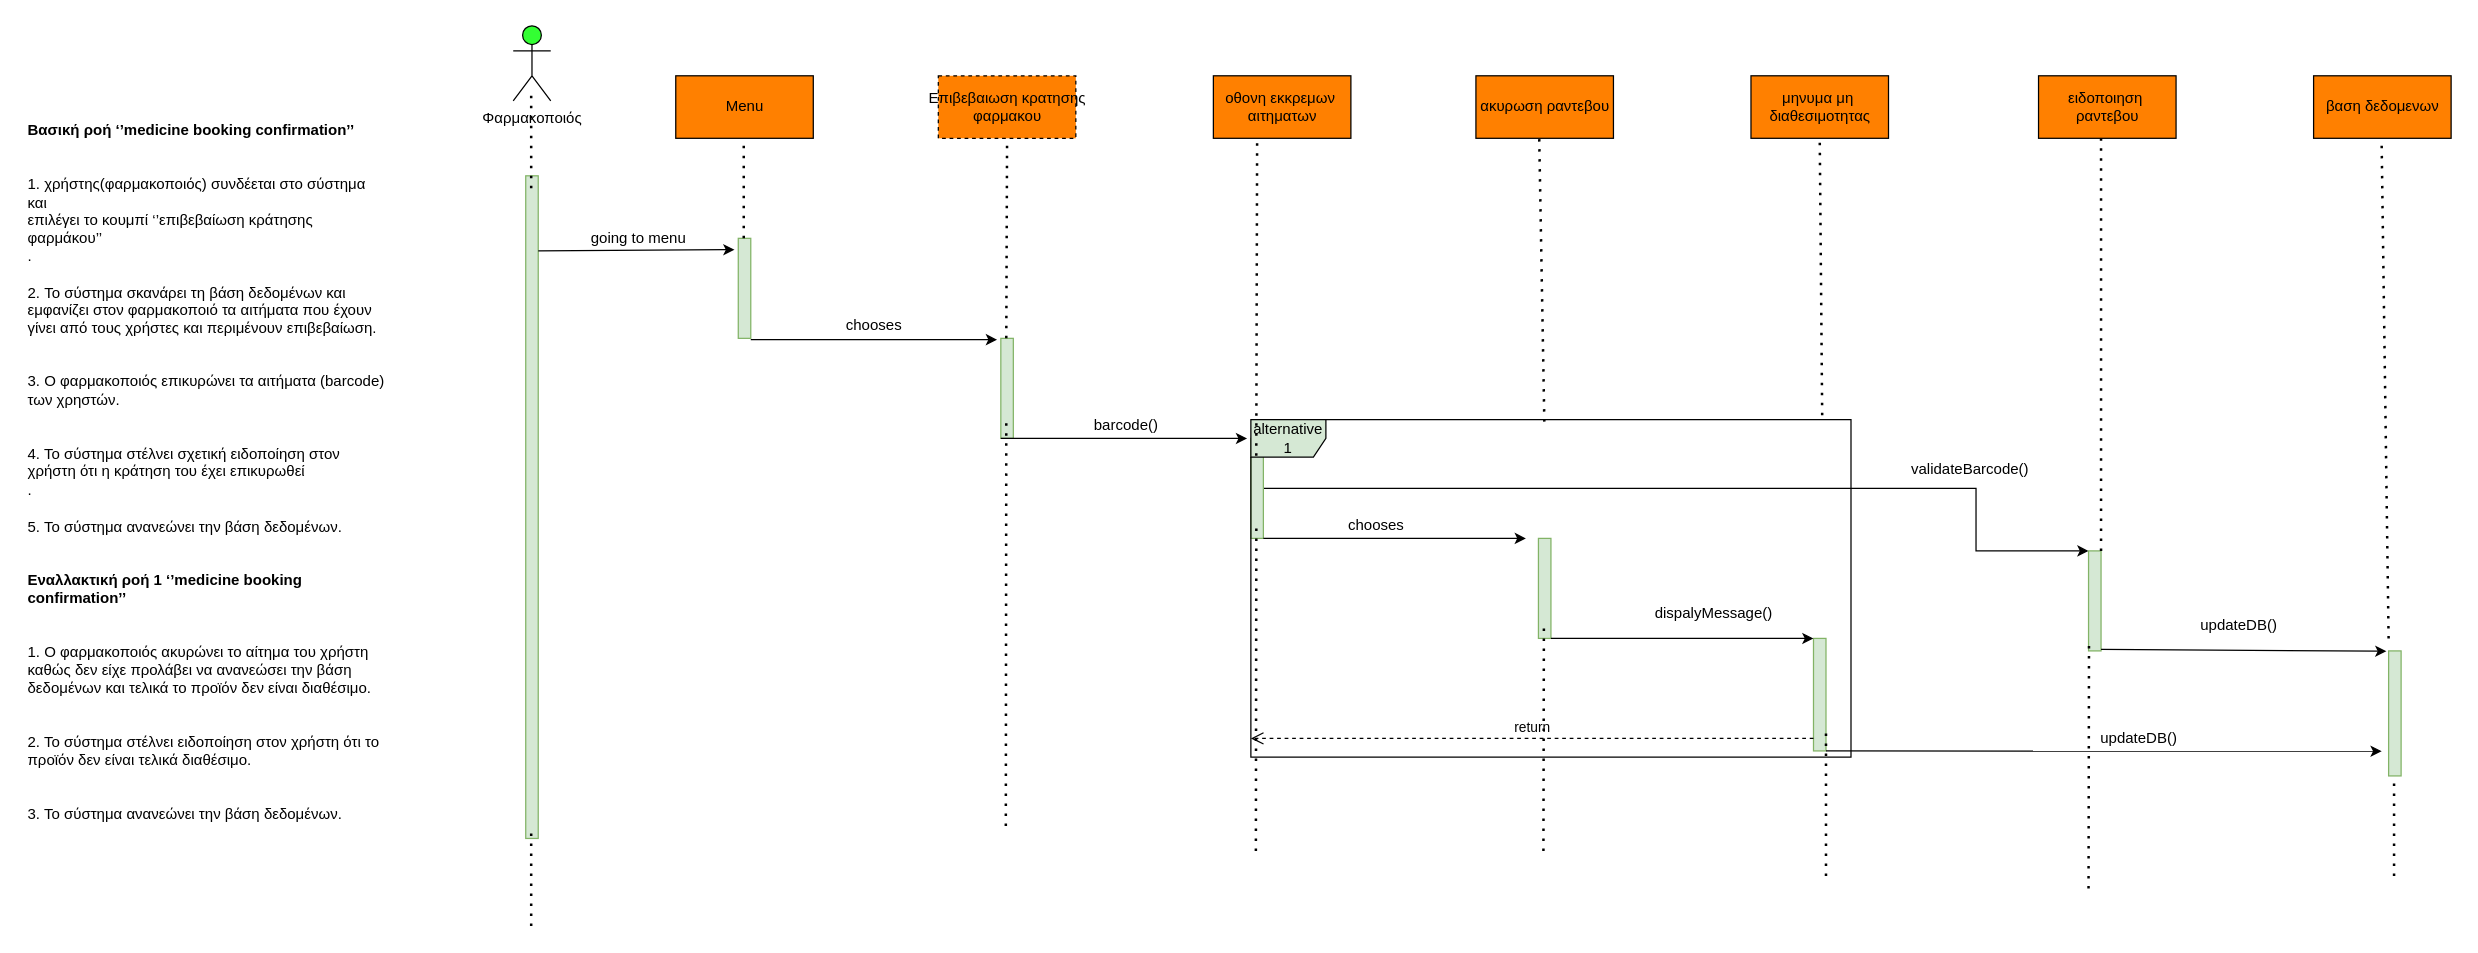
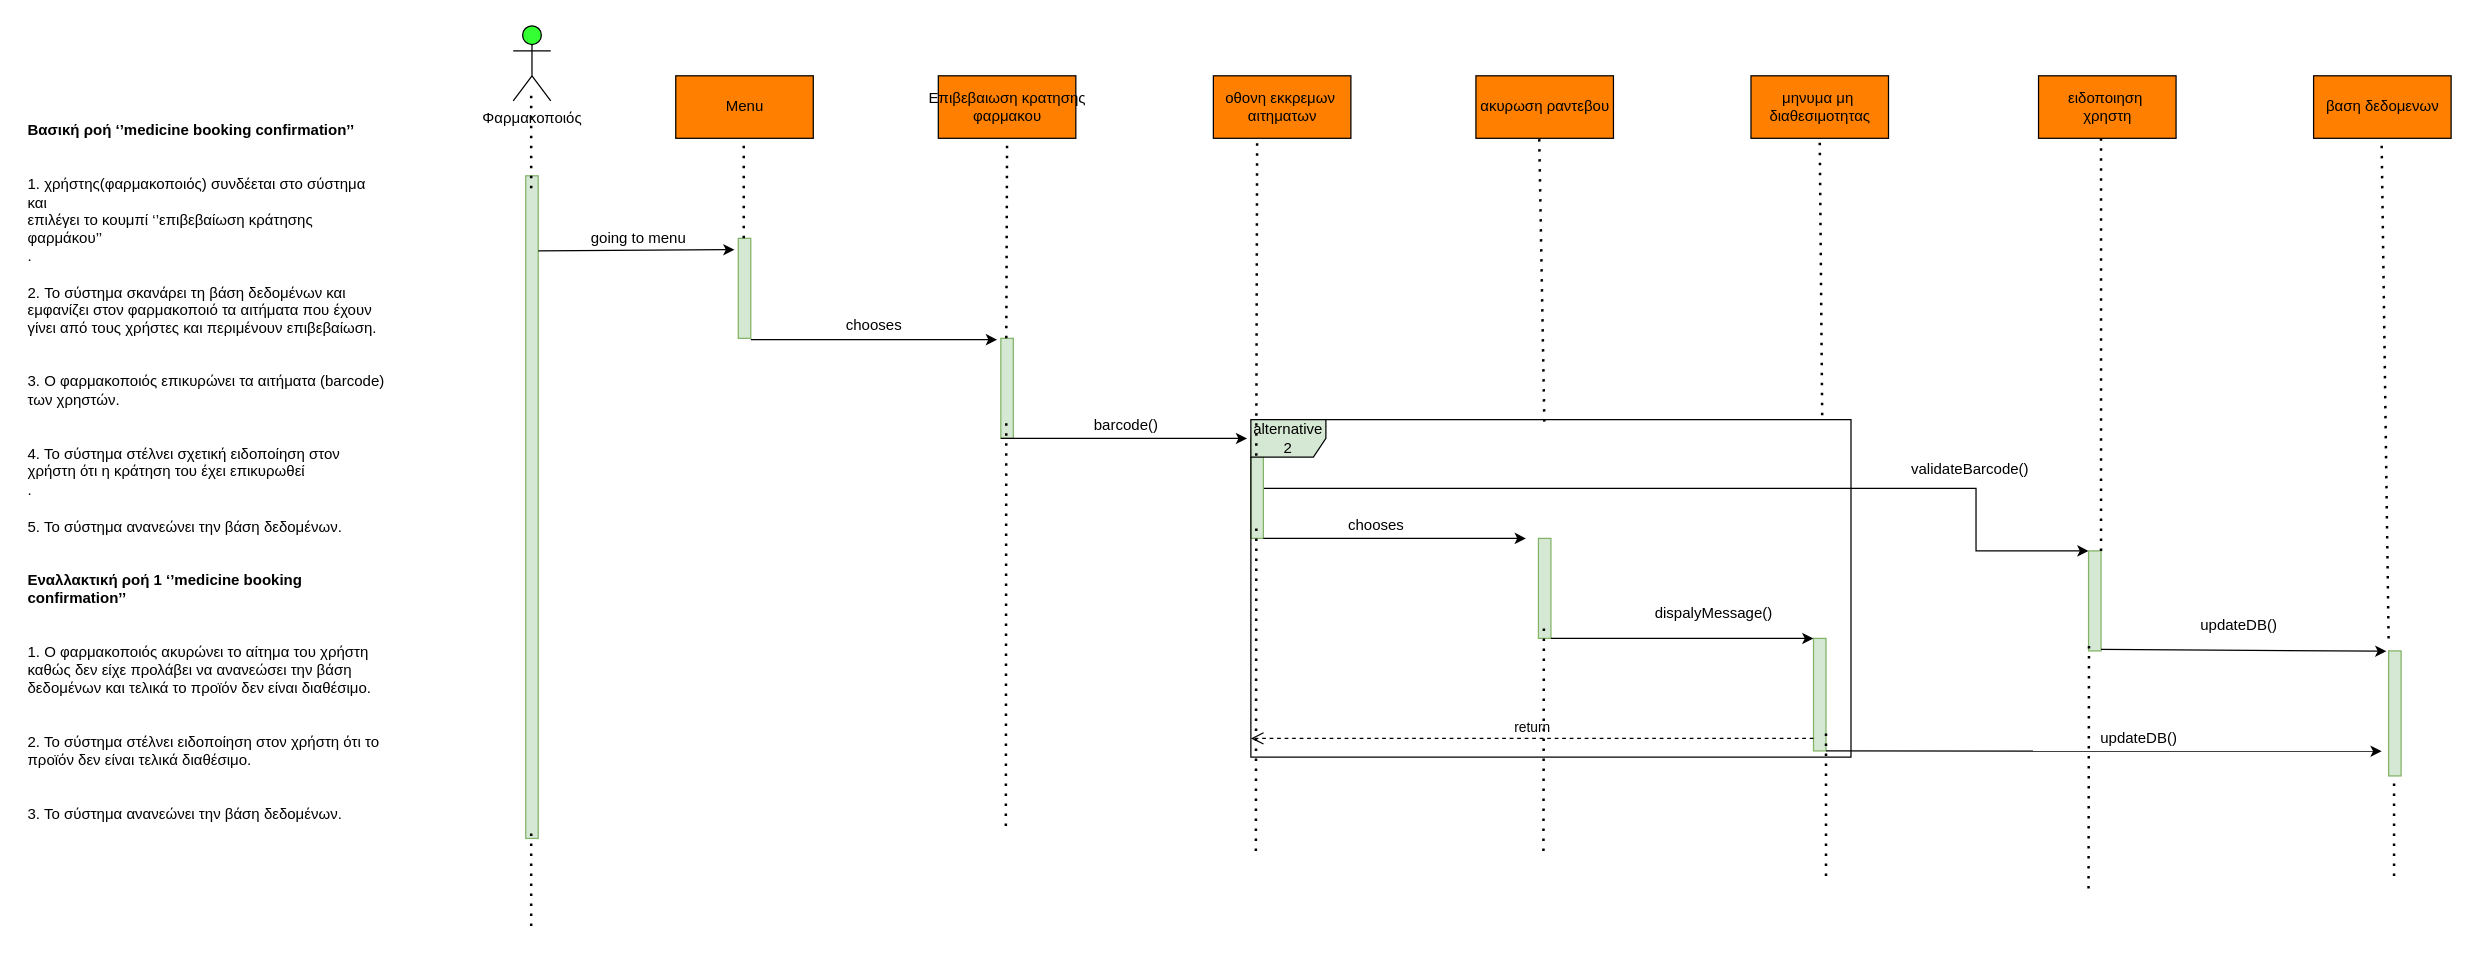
(1007, 107) -> (1007, 107)
(2108, 107) -> (2108, 107)
(1288, 438) -> (1288, 438)
